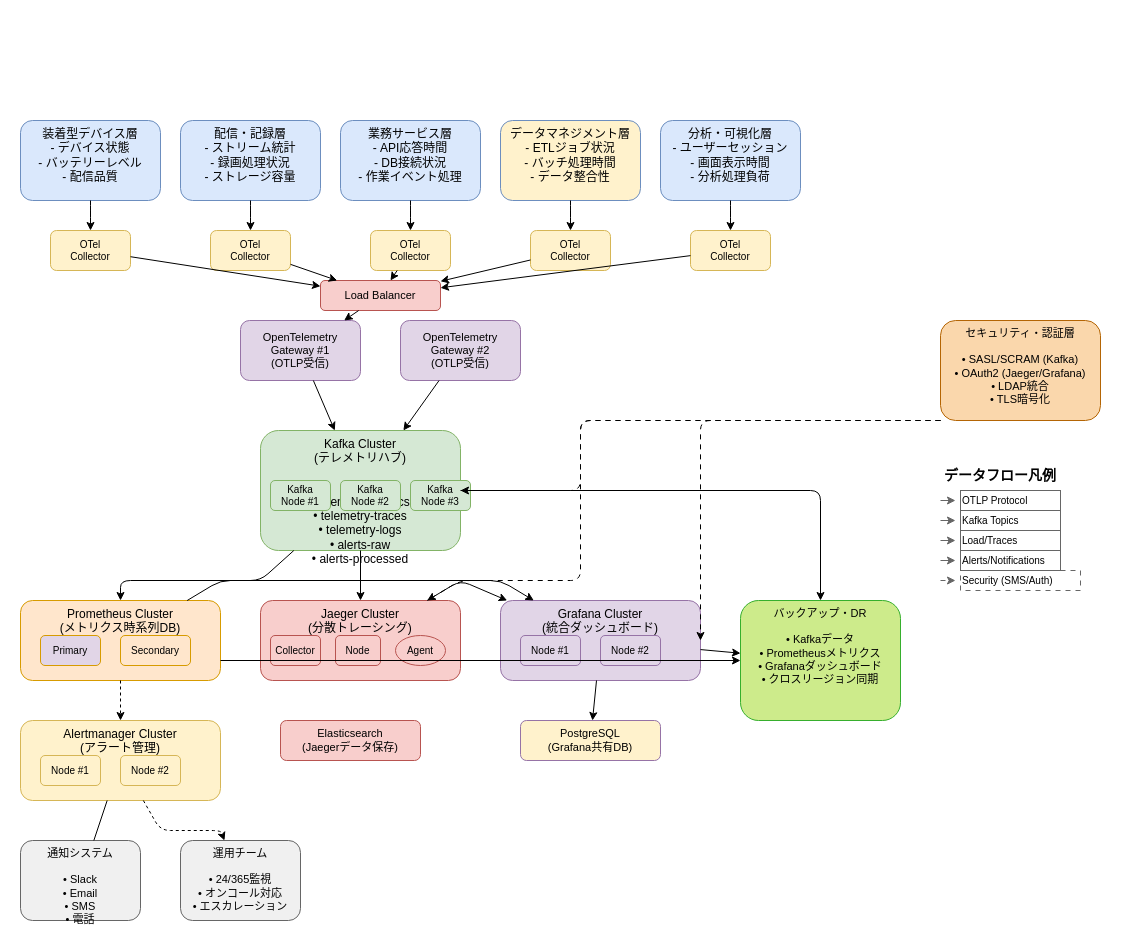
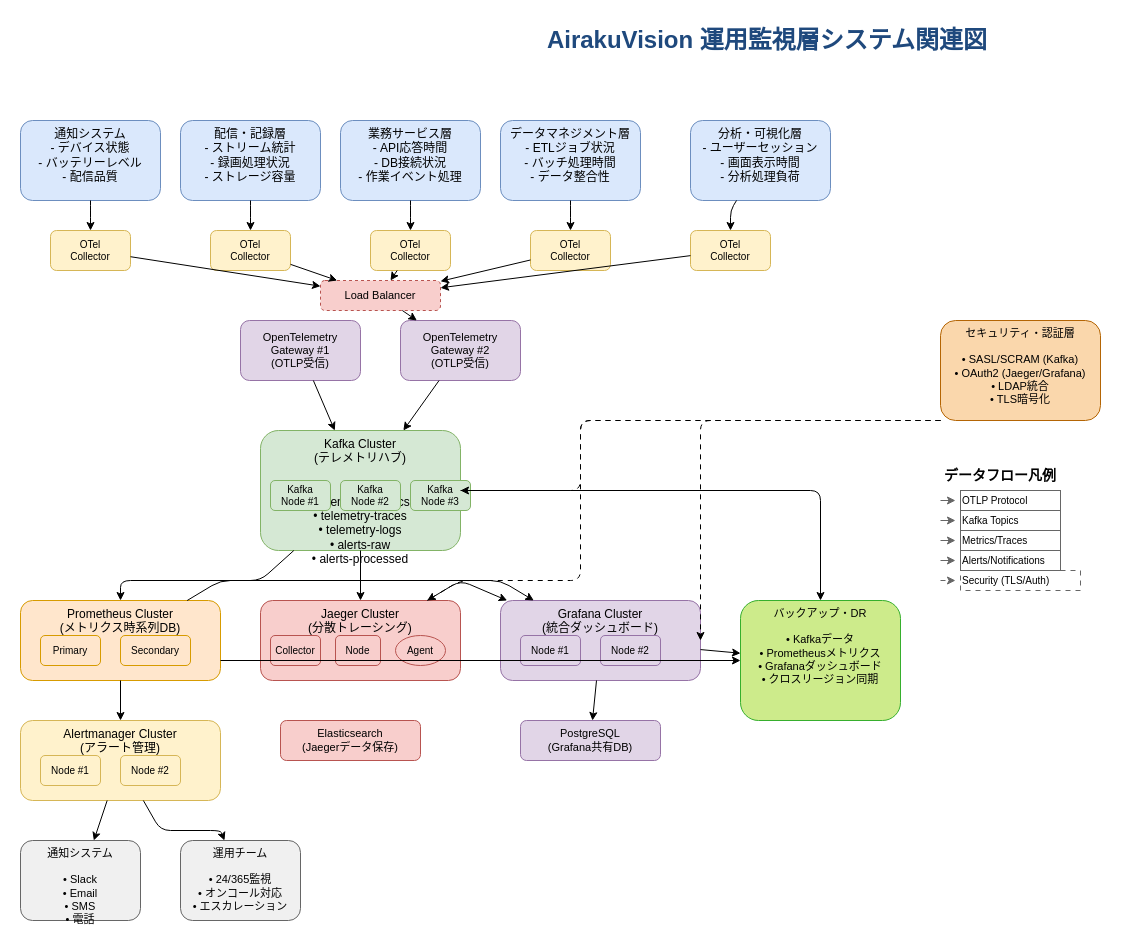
none -> (768, 41)
(91, 156) -> (91, 156)
(571, 161) -> (571, 161)
(731, 161) -> (761, 161)
(381, 296) -> (381, 296)
(354, 313) -> none
none -> (407, 313)
(993, 541) -> (1000, 541)
(1013, 581) -> (1013, 581)
(71, 651) -> (71, 651)
(121, 697) -> (121, 697)
(591, 741) -> (591, 741)
(180, 831) -> (180, 831)
(95, 836) -> (96, 833)
